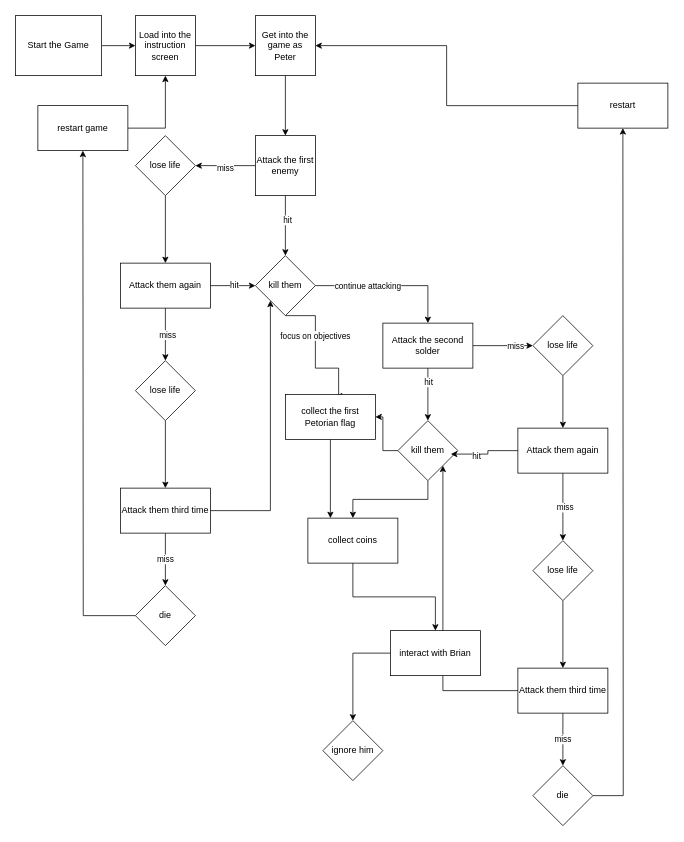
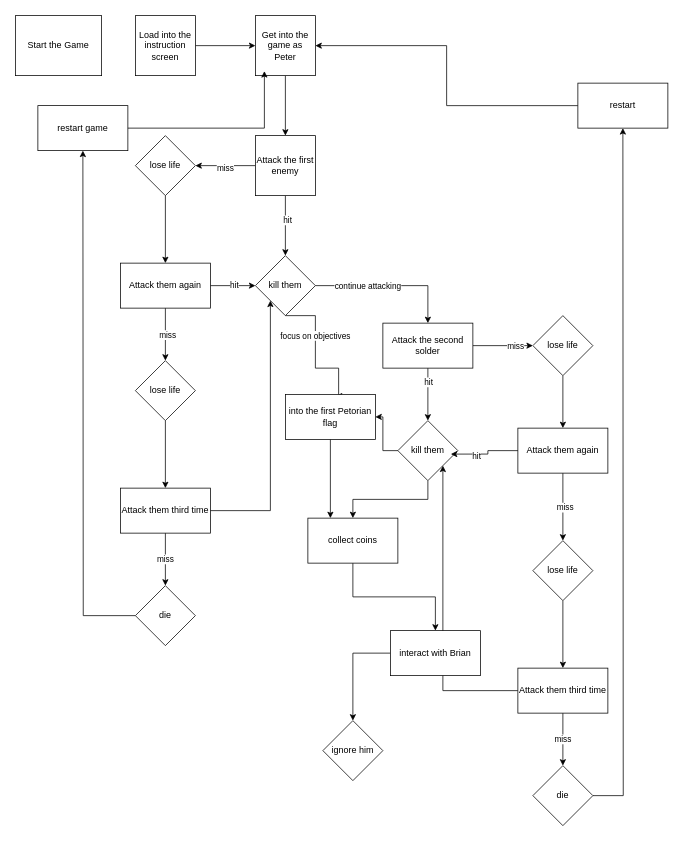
(116, 45) -> none
(165, 106) -> (264, 103)
(330, 417) -> (330, 417)
